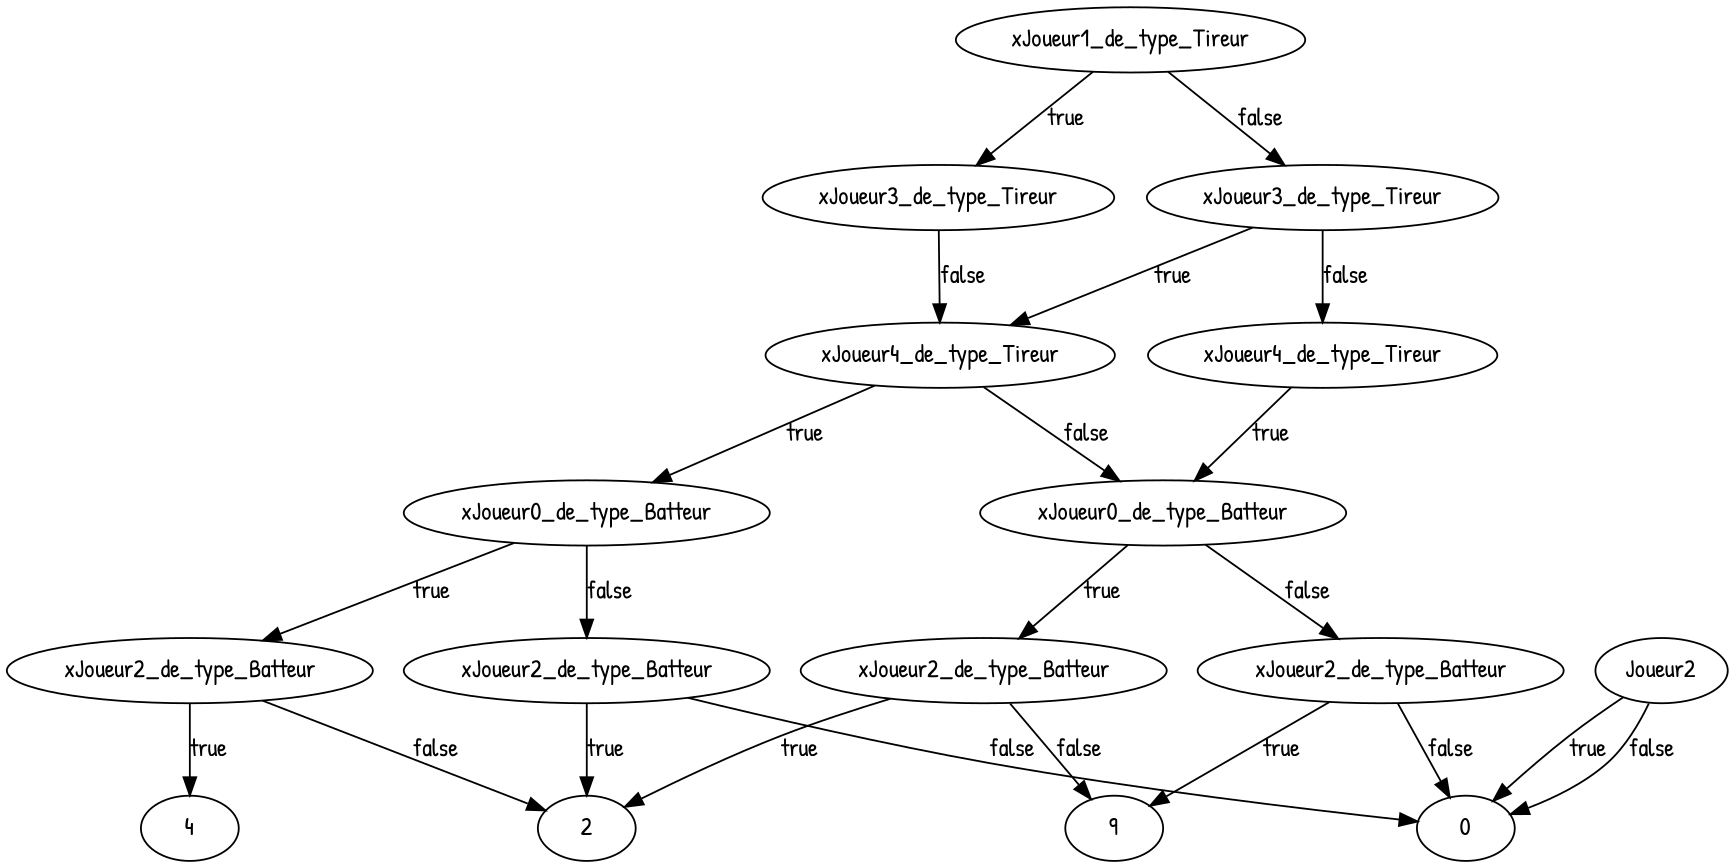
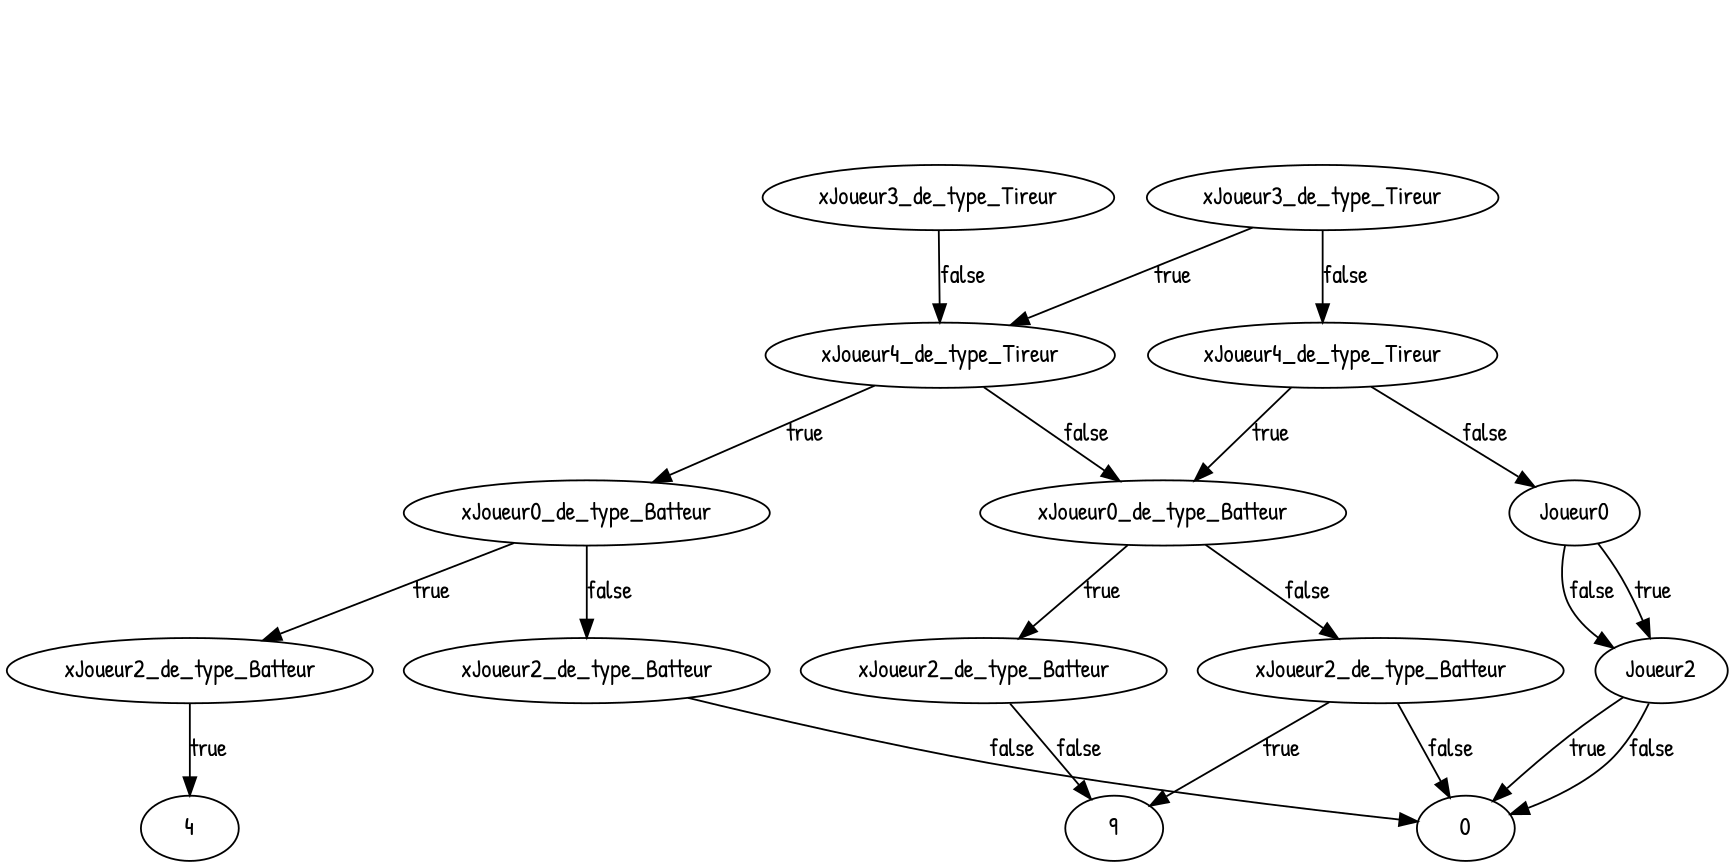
(1131, 40) -> none
none -> (1575, 513)
(587, 828) -> none
